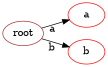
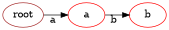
(52, 42) -> (114, 15)
